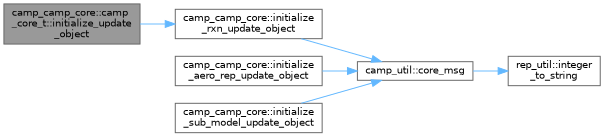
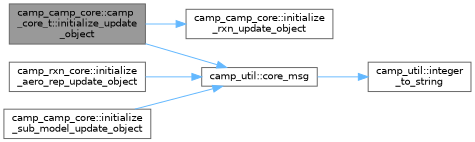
(337, 49) -> (181, 54)
(249, 71) -> (77, 77)
(554, 71) -> (420, 77)
